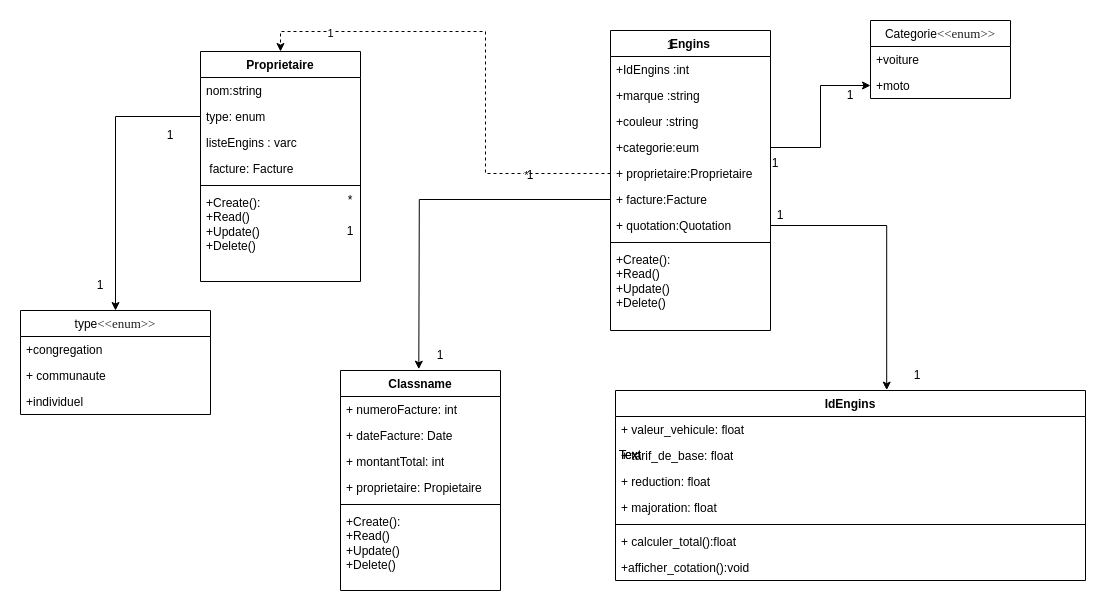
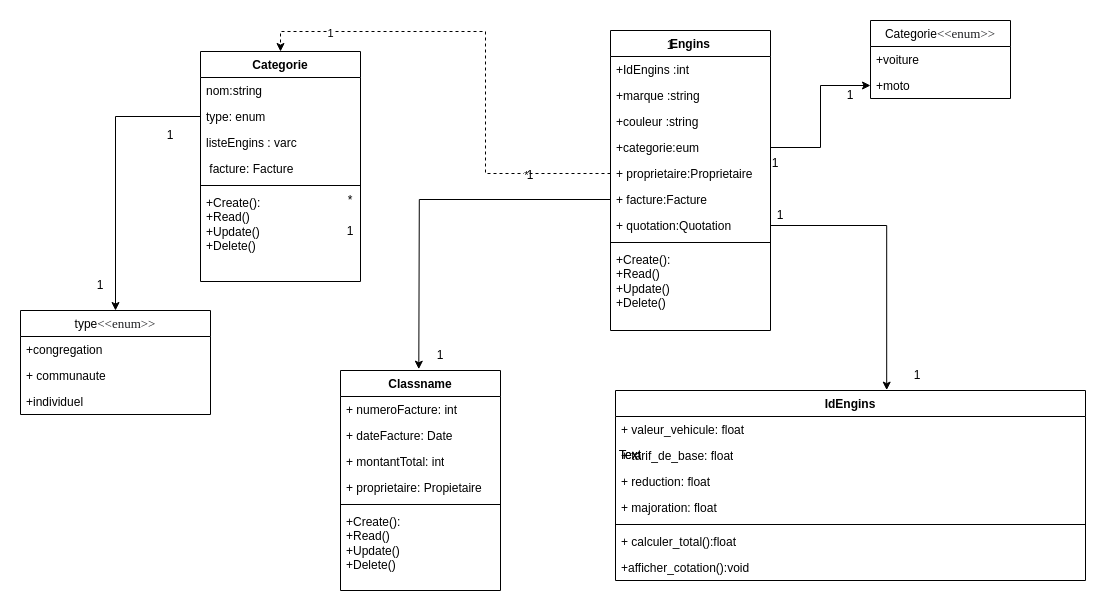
(281, 66) -> (281, 66)
